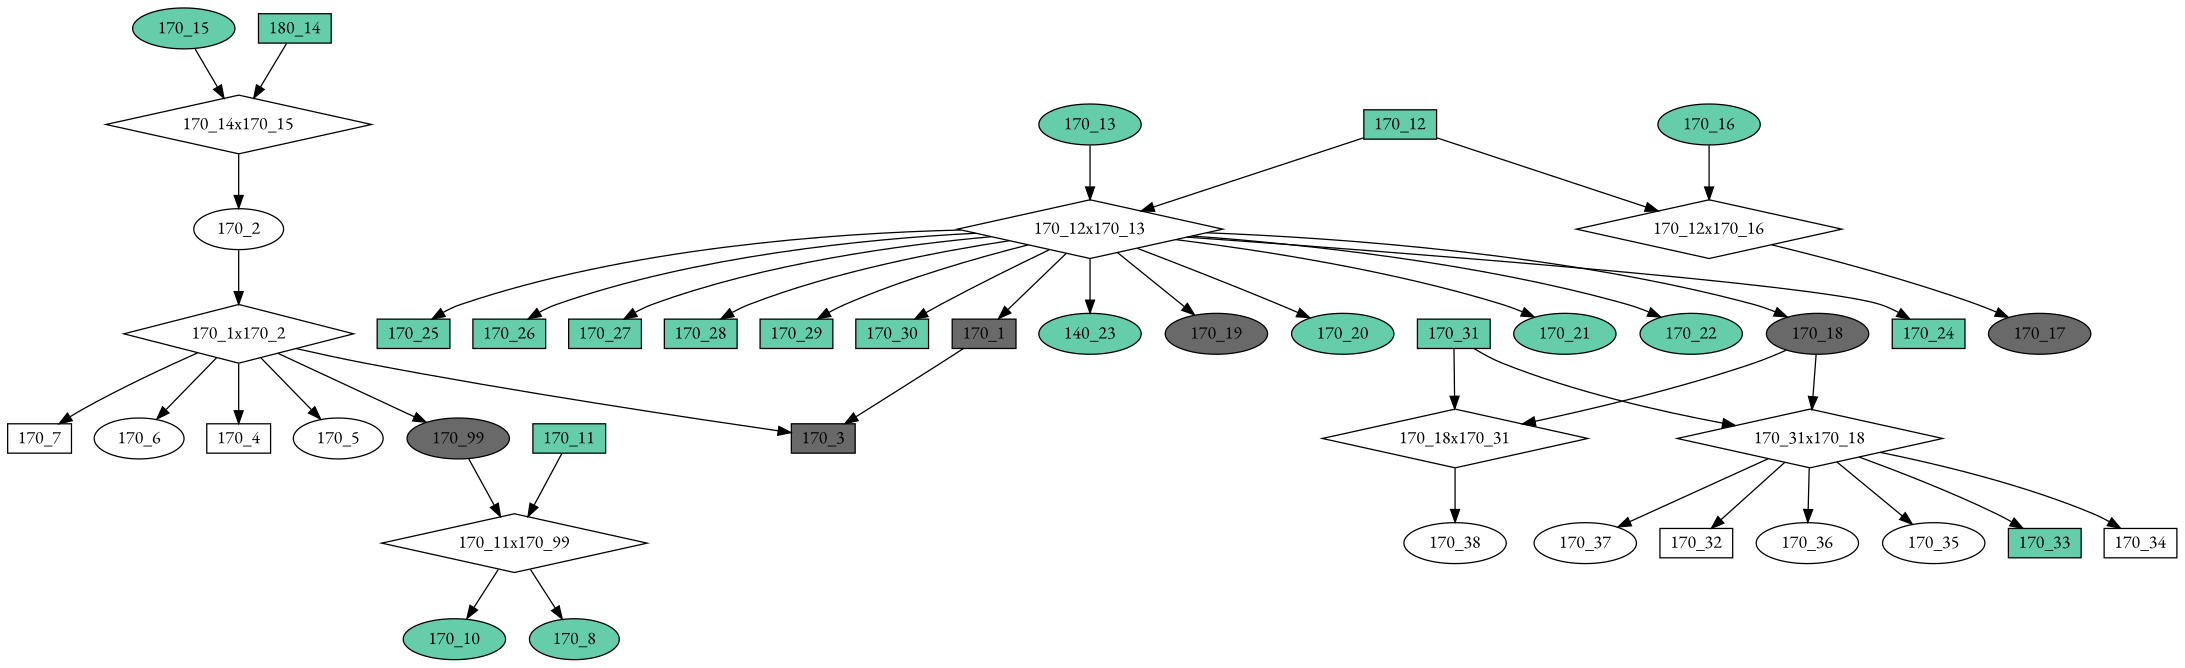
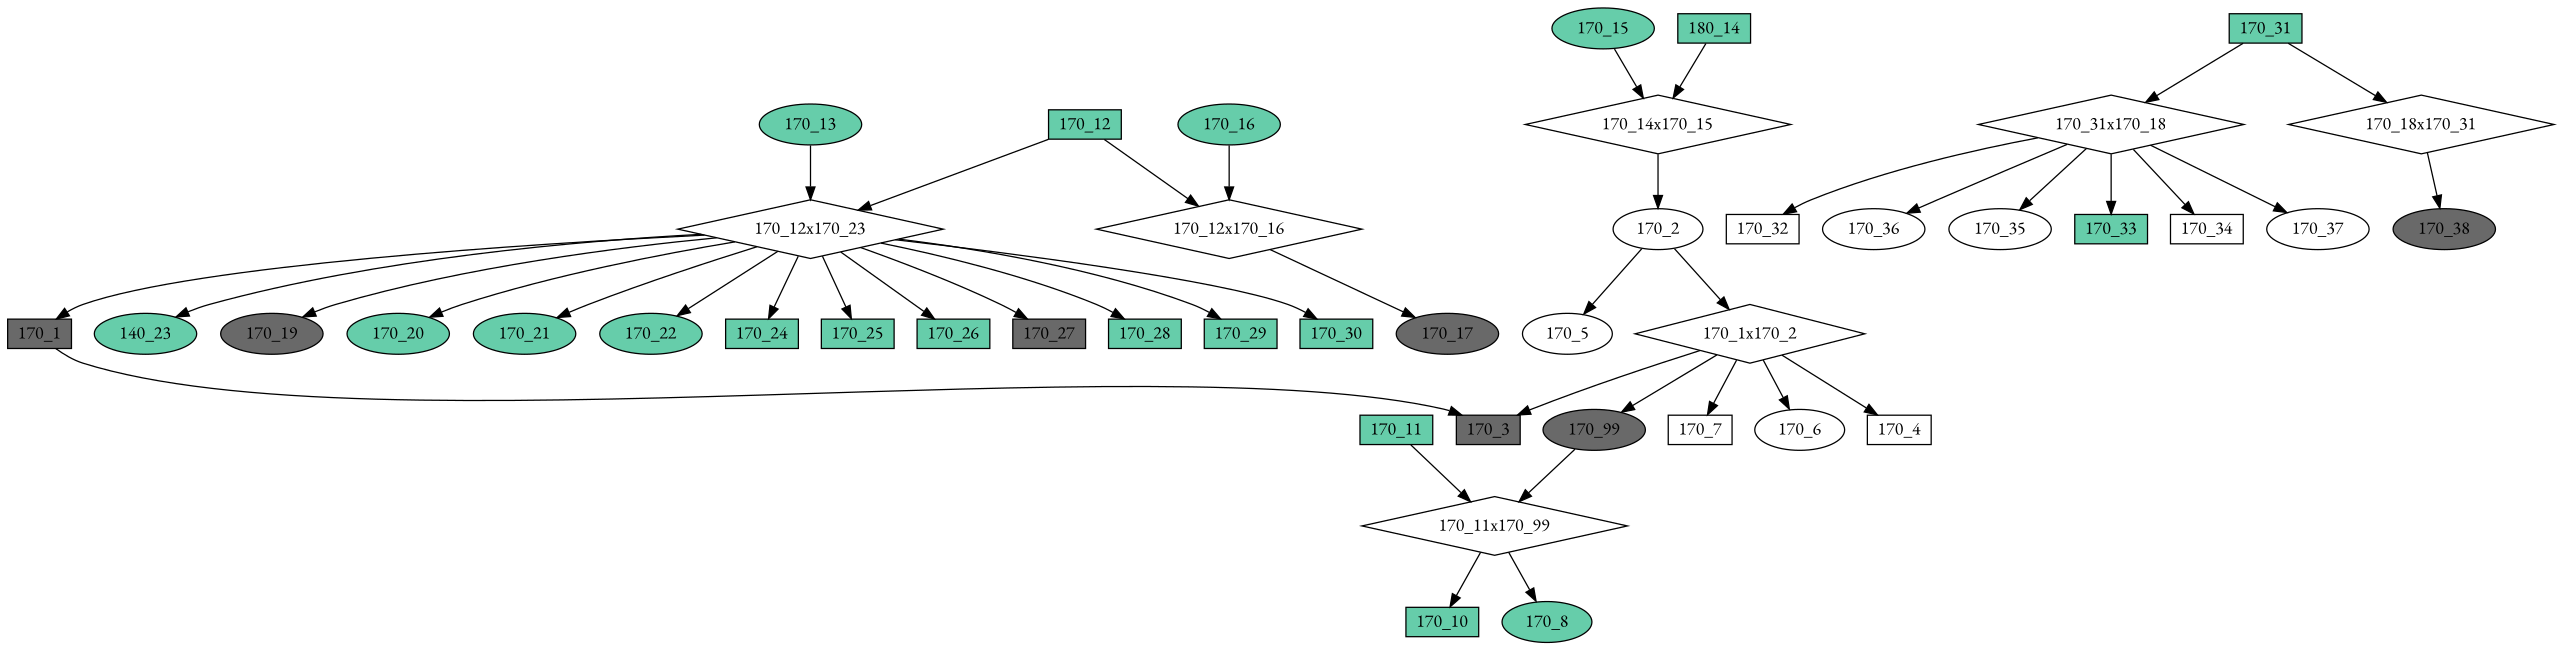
(1090, 229) -> (811, 229)
(605, 334) -> (1049, 334)
(1818, 334) -> none
(286, 384) -> (1617, 276)
(1455, 543) -> (2444, 229)
(454, 639) -> (1442, 622)
